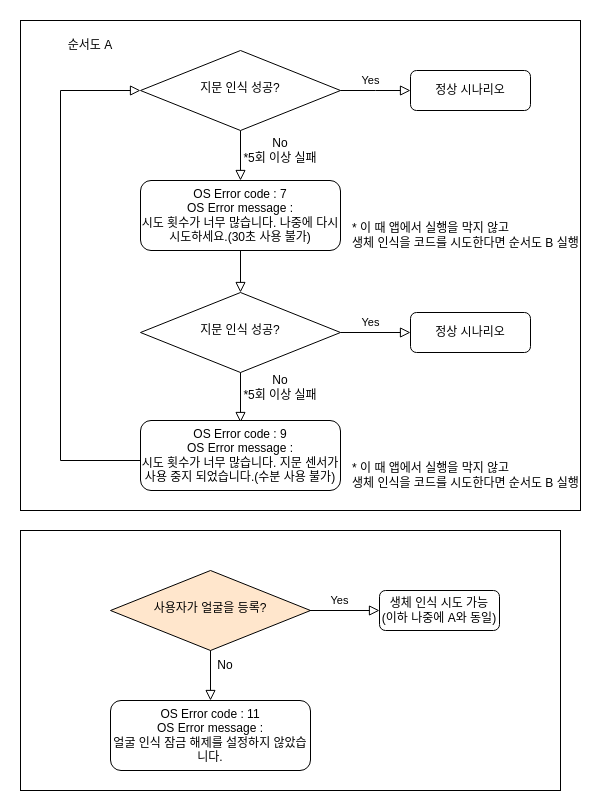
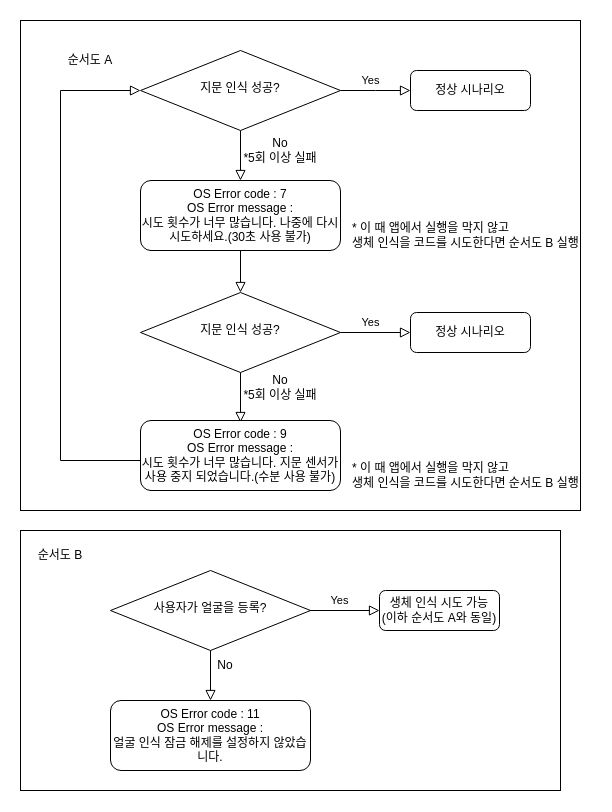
(91, 46) -> (91, 61)
none -> (61, 556)
(211, 611) -> (211, 611)
(440, 611) -> (440, 611)
